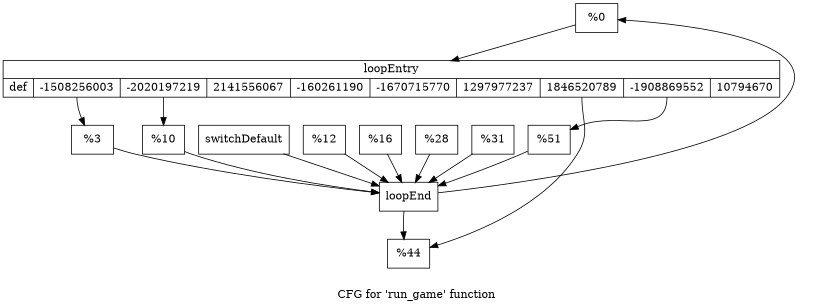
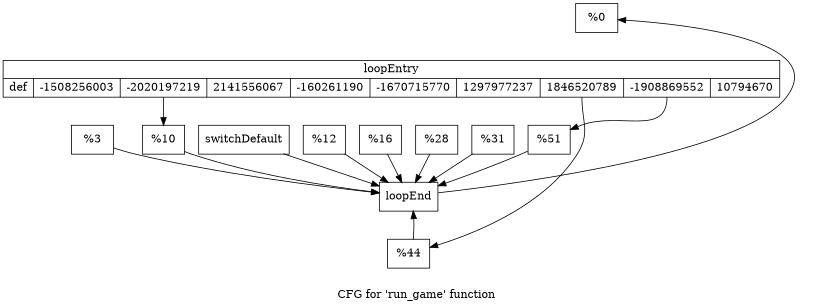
(517, 42) -> none
(78, 108) -> none
(403, 221) -> (414, 229)
